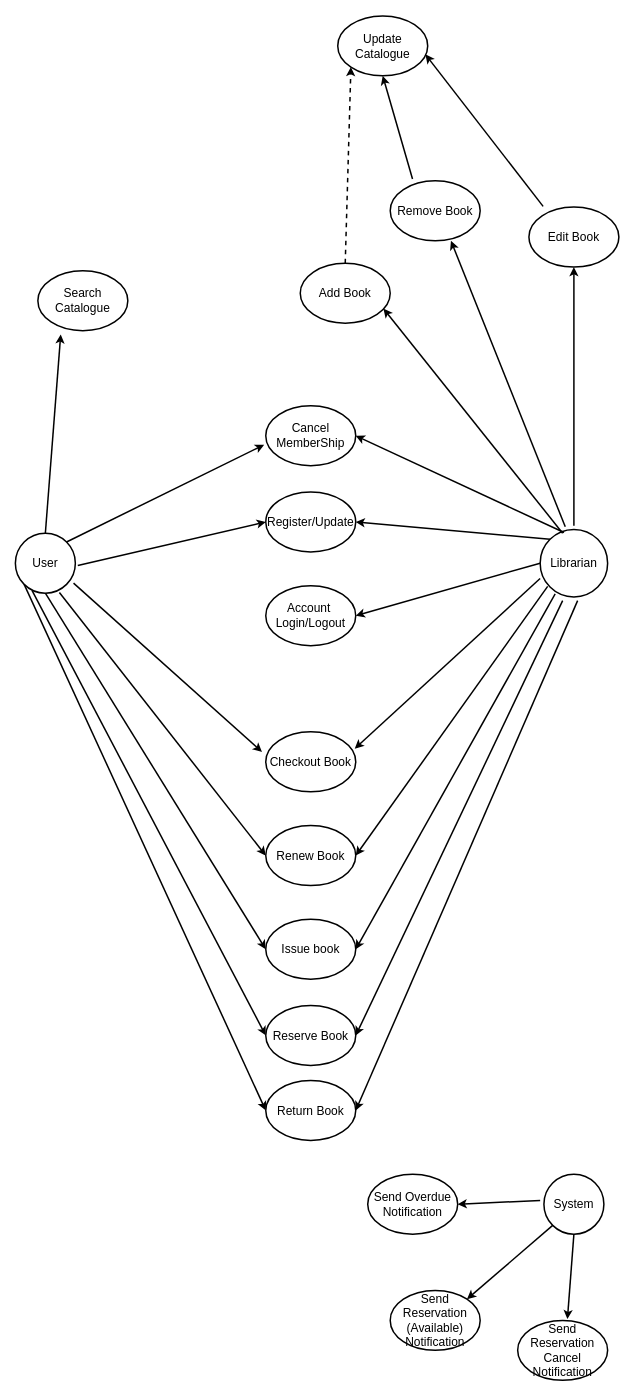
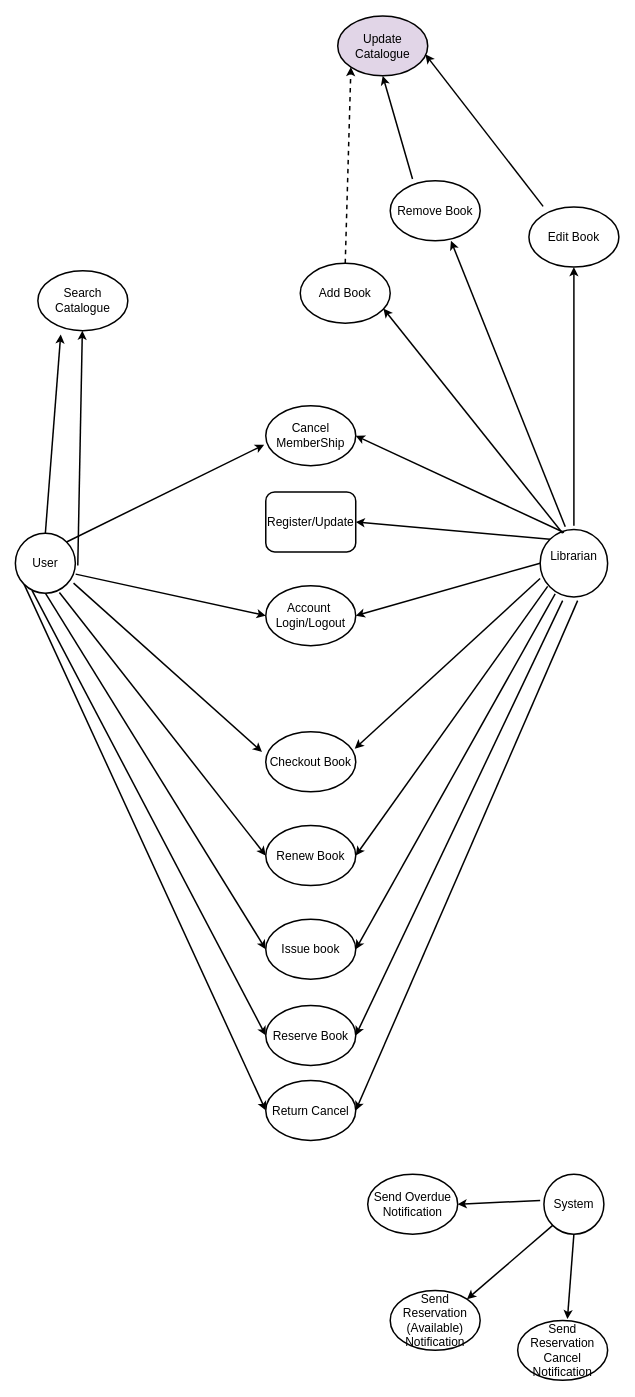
(383, 45) -> (383, 45)
(311, 522) -> (311, 522)
(169, 544) -> (80, 451)
(574, 563) -> (574, 555)
none -> (168, 594)
(311, 1110) -> (311, 1110)
